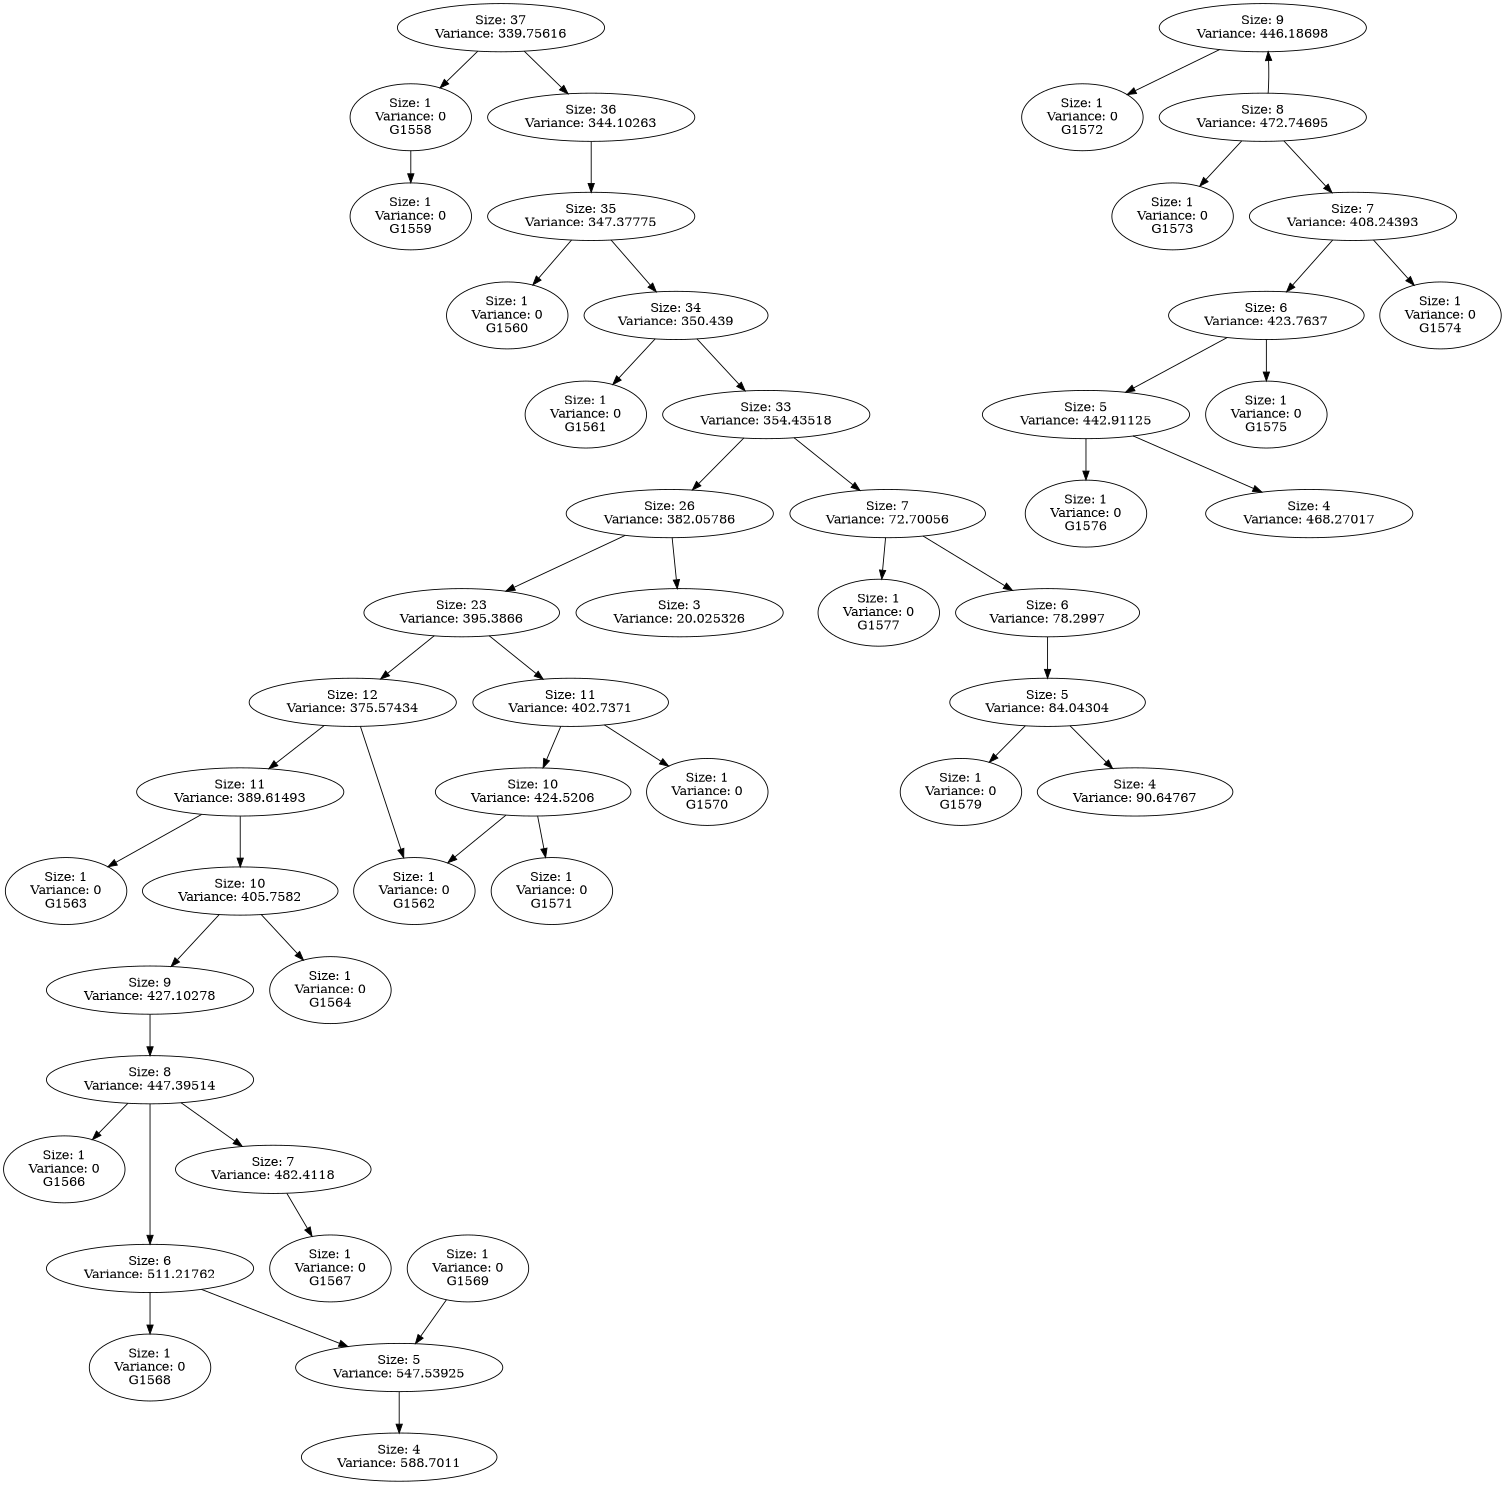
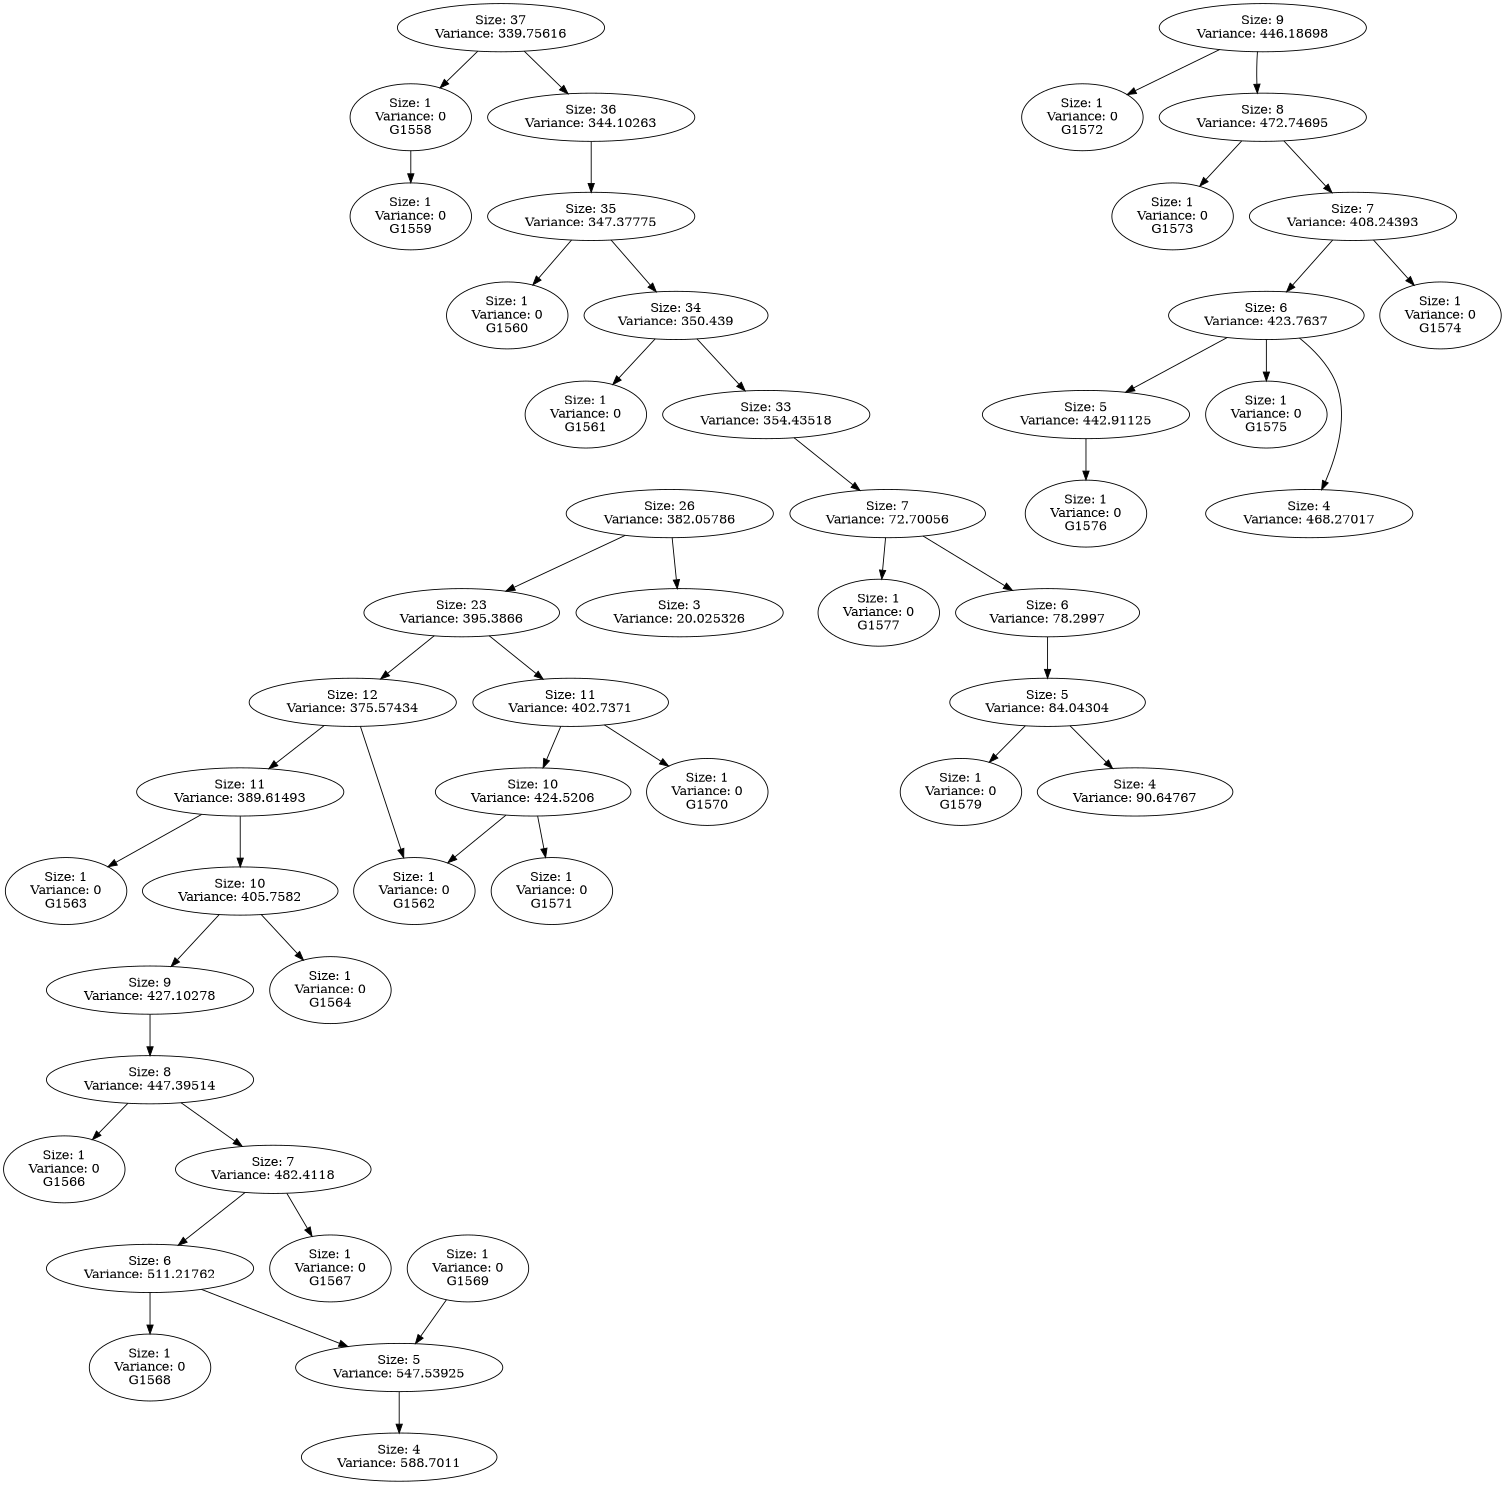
(1269, 77) -> (1257, 68)
(721, 461) -> none
(1193, 462) -> (1341, 404)
(150, 1170) -> (215, 1216)
